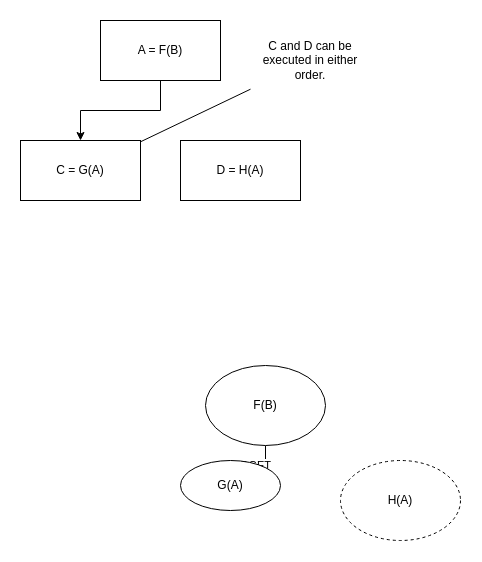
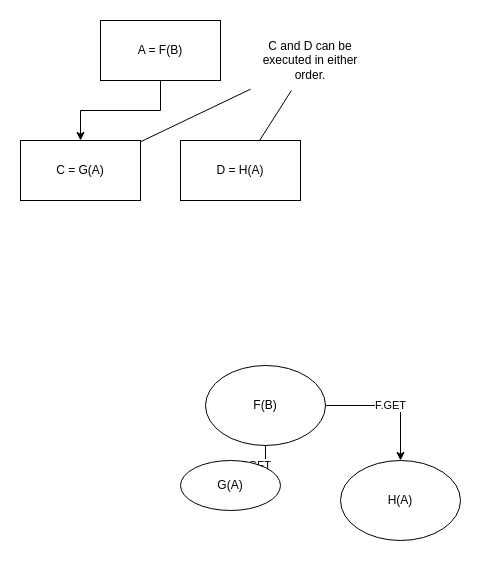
none -> (275, 116)
none -> (387, 406)
(401, 501) -> (401, 501)
